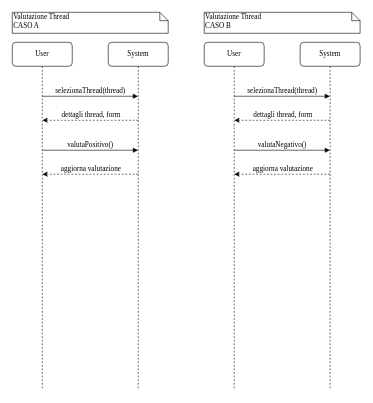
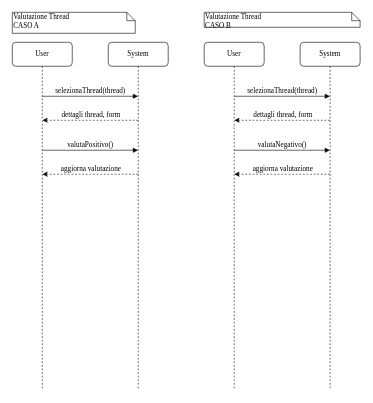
(90, 23) -> (74, 23)
(282, 23) -> (282, 20)
